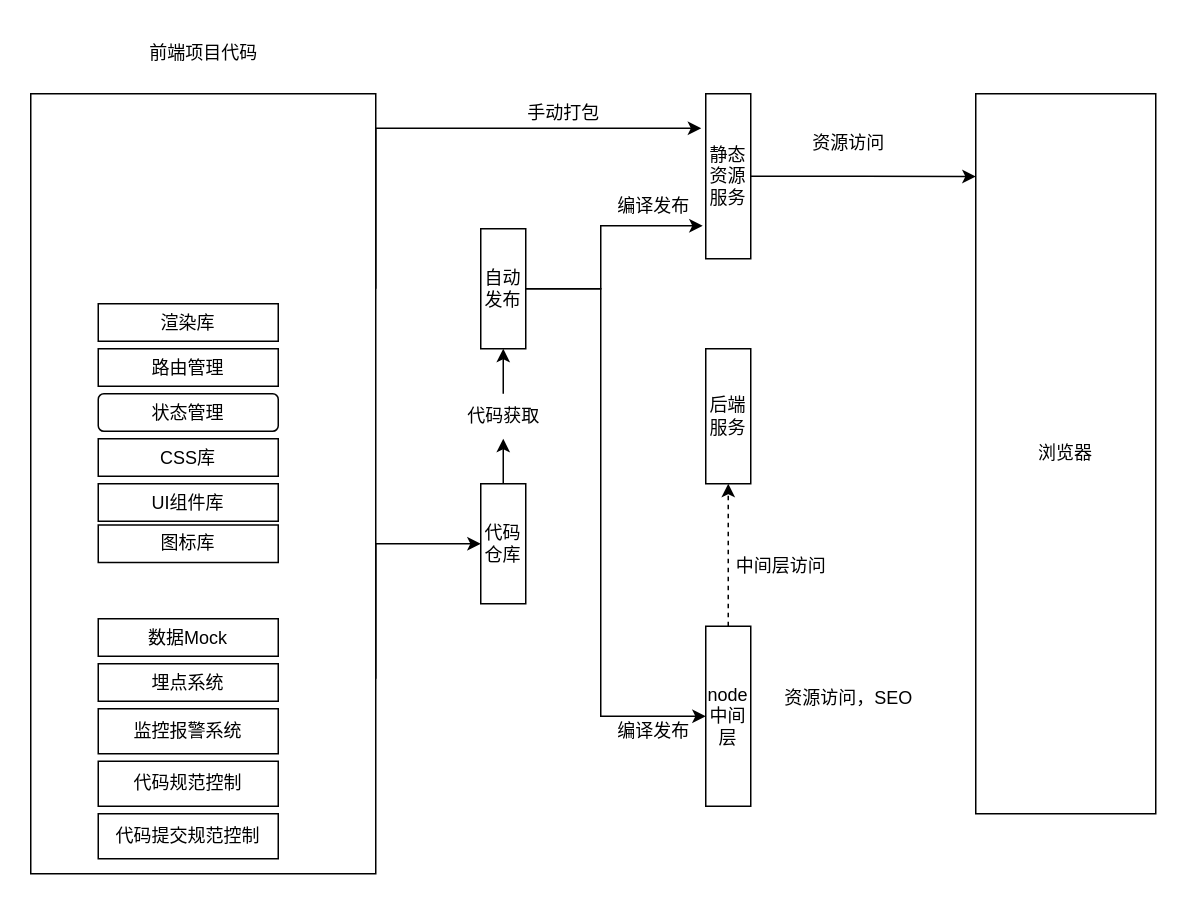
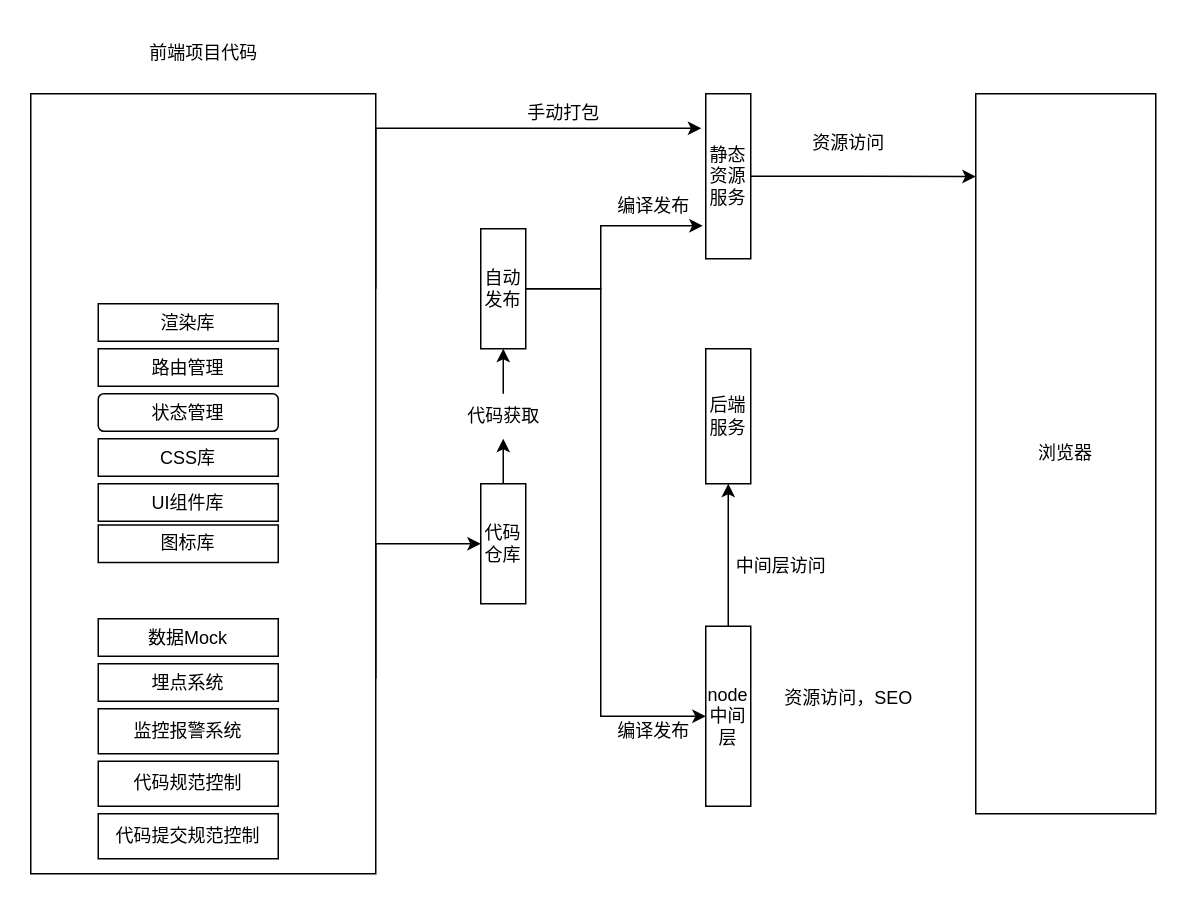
(728, 559) -> (728, 559)
